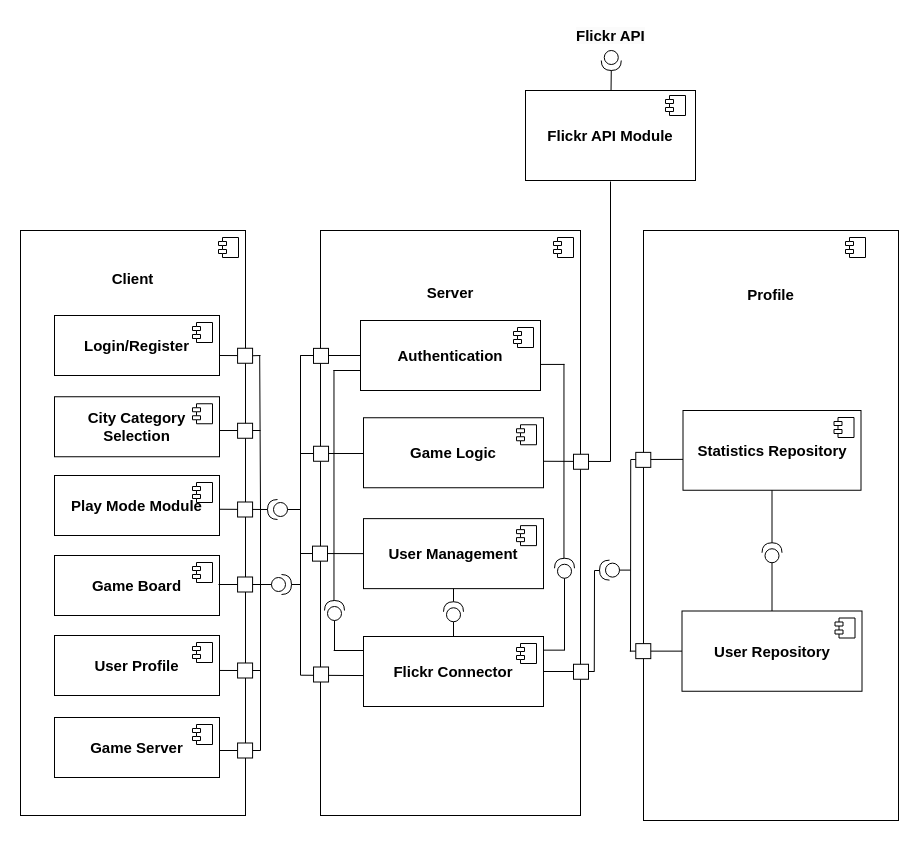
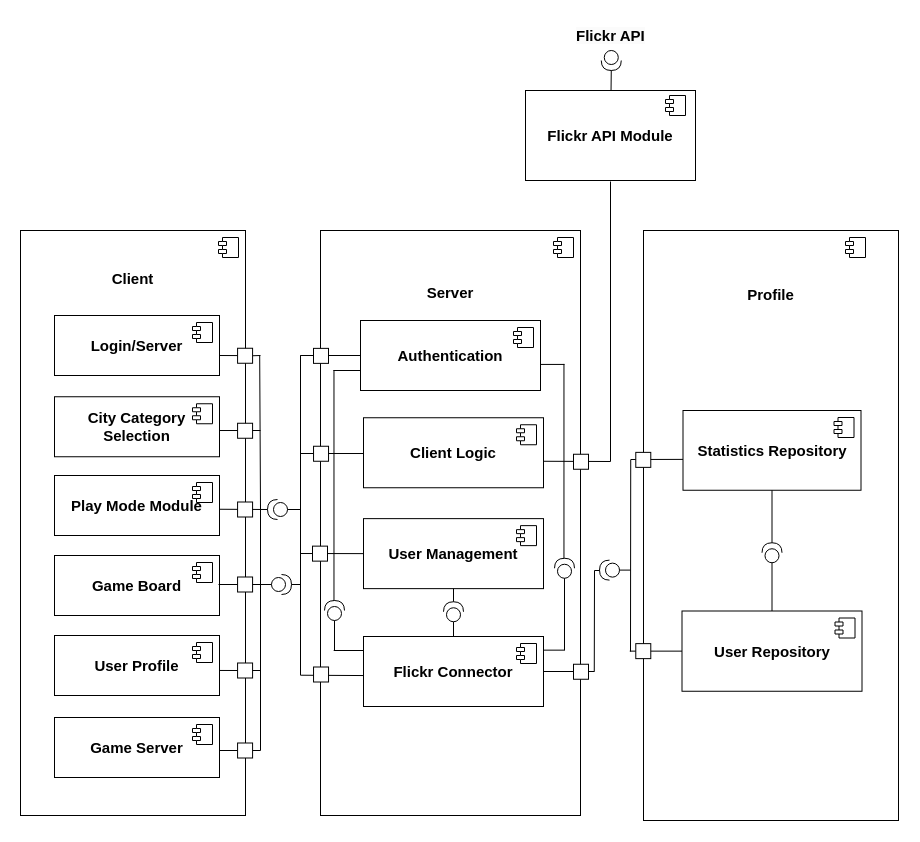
(137, 346) -> (137, 346)
(454, 453) -> (454, 453)
